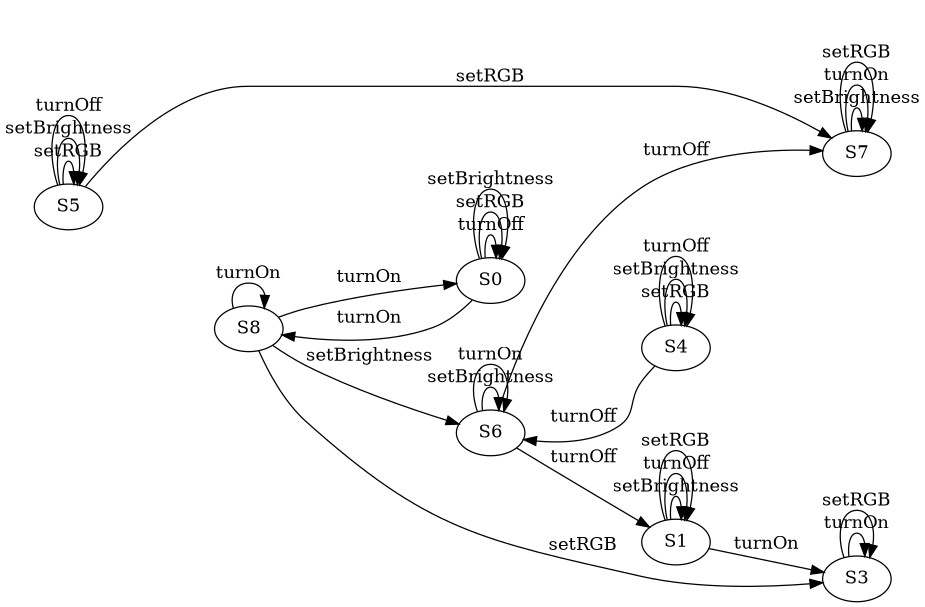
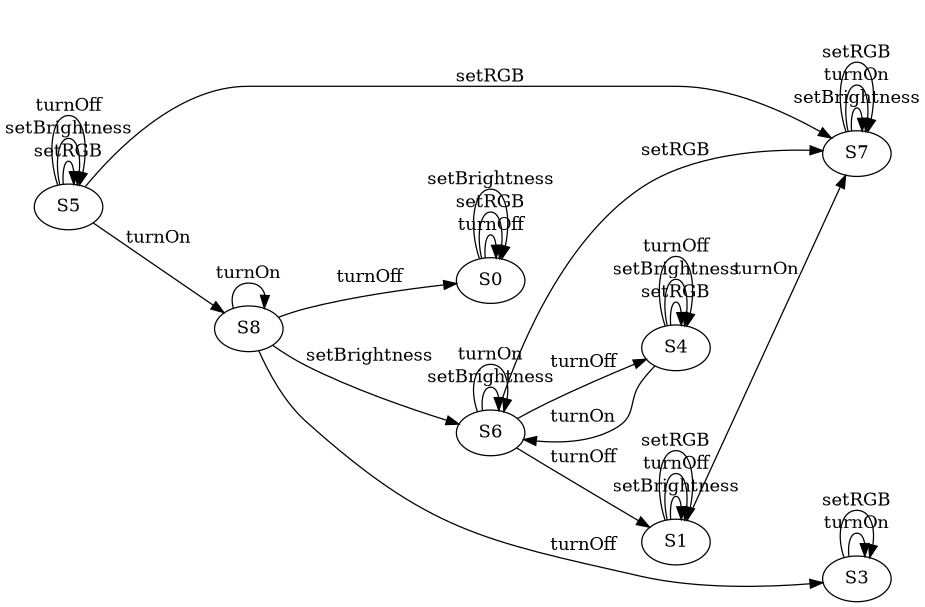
(676, 150) -> (676, 150)
(369, 277) -> (369, 277)
(388, 338) -> (153, 264)
none -> (575, 390)
(583, 417) -> (583, 417)
(583, 545) -> (583, 545)
(760, 559) -> (764, 354)
